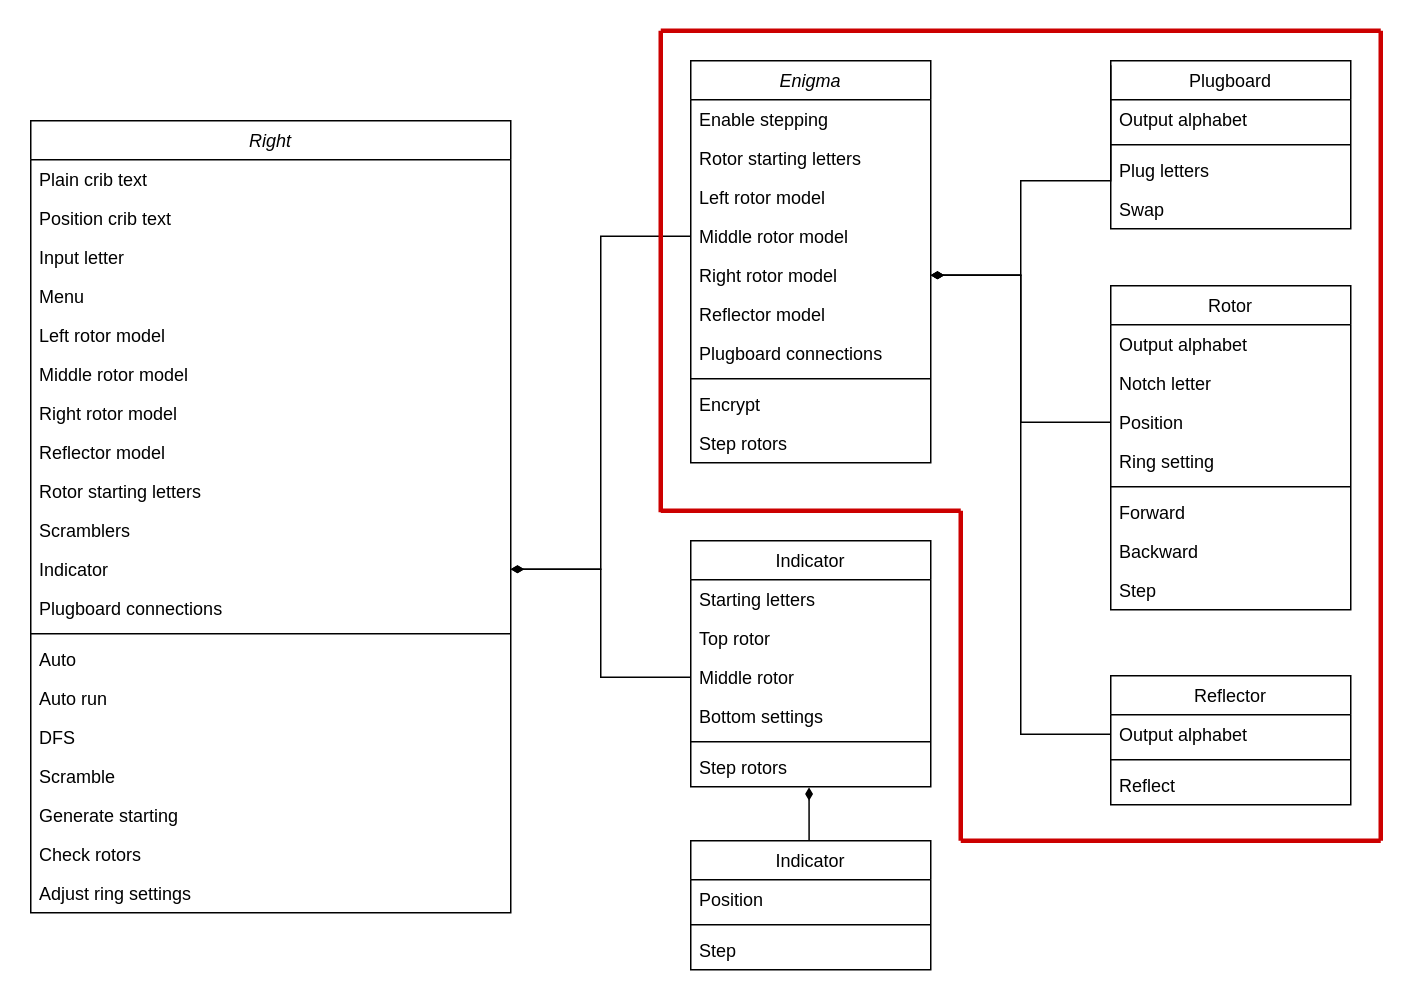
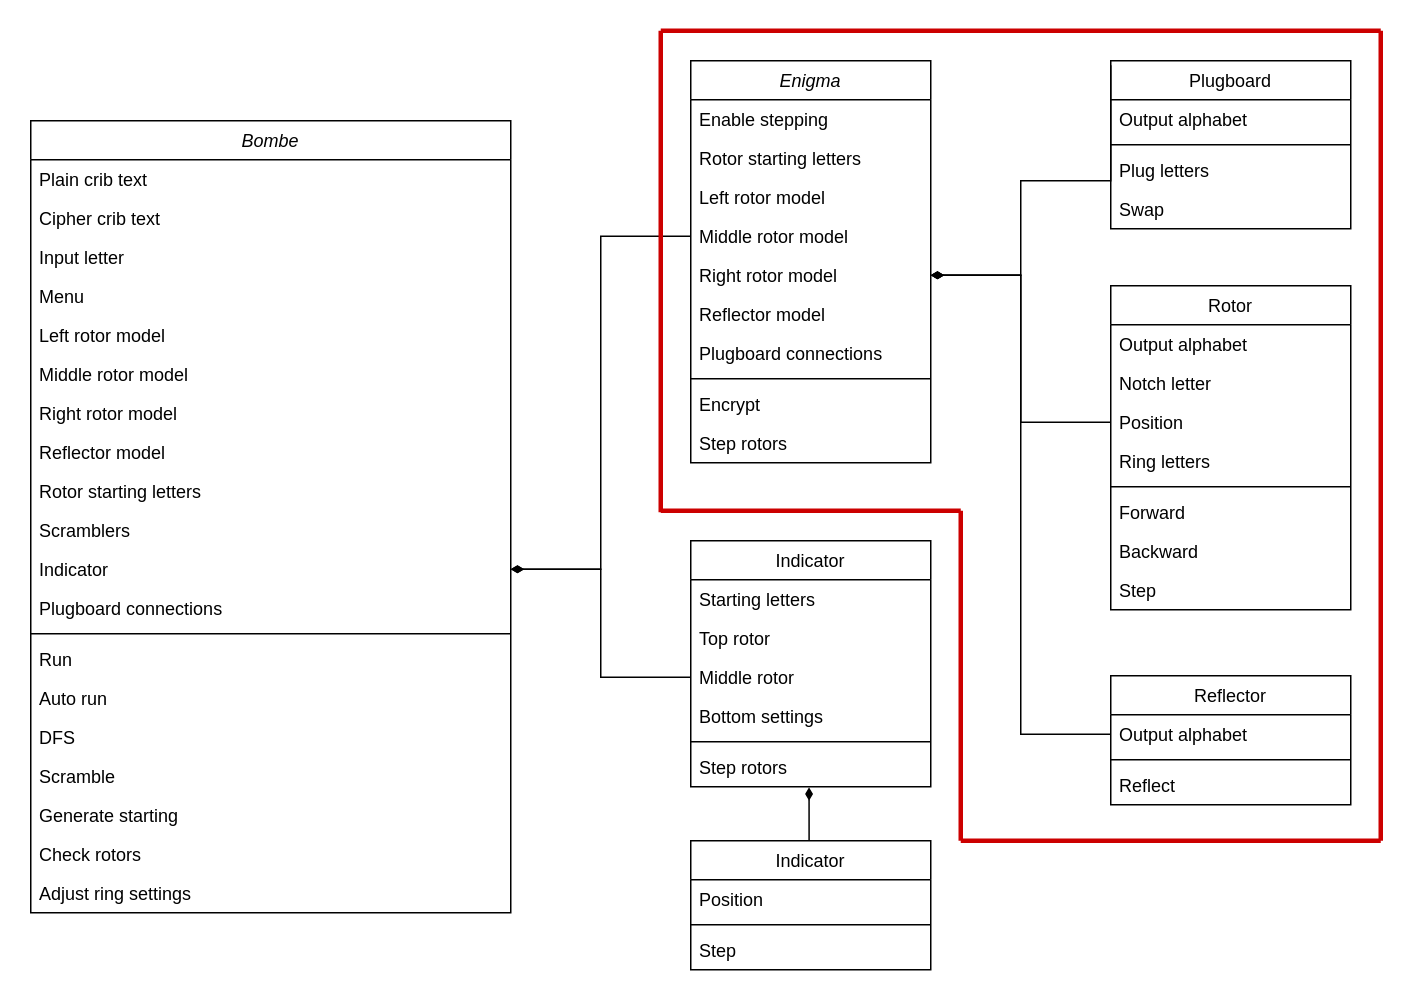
(270, 141) -> (270, 141)
(118, 219) -> (110, 219)
(1172, 462) -> (1172, 462)
(59, 660) -> (54, 660)
